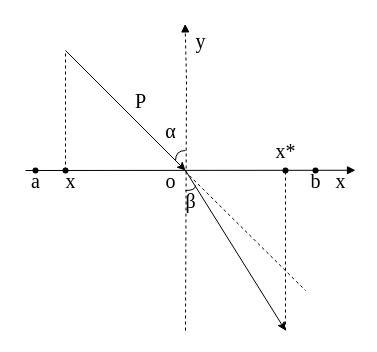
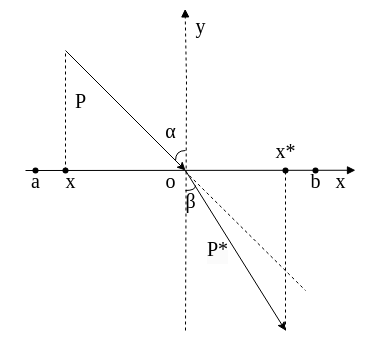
(201, 41) -> (201, 26)
(141, 101) -> (81, 101)
none -> (226, 256)
